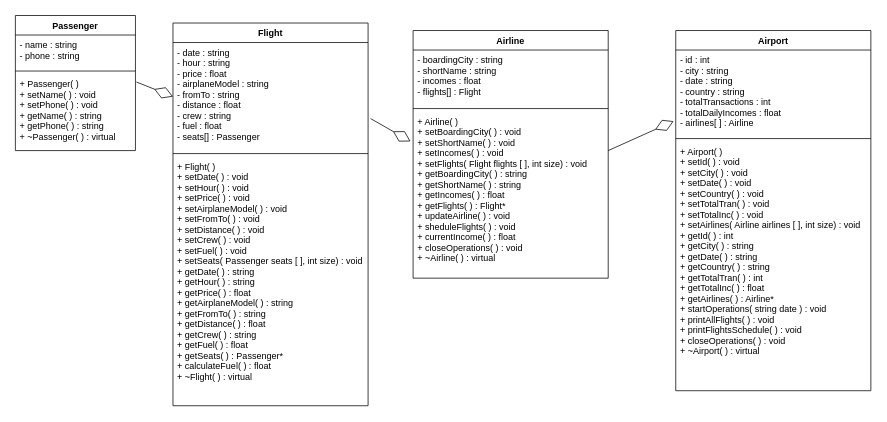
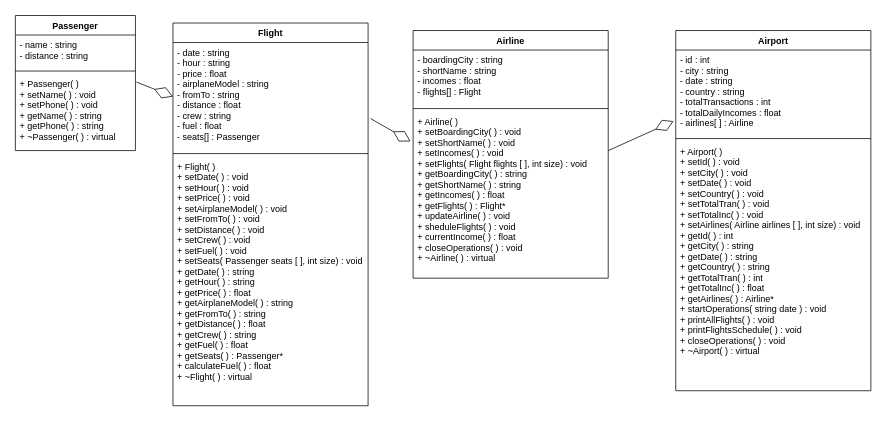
(51, 45) -> (51, 45)
